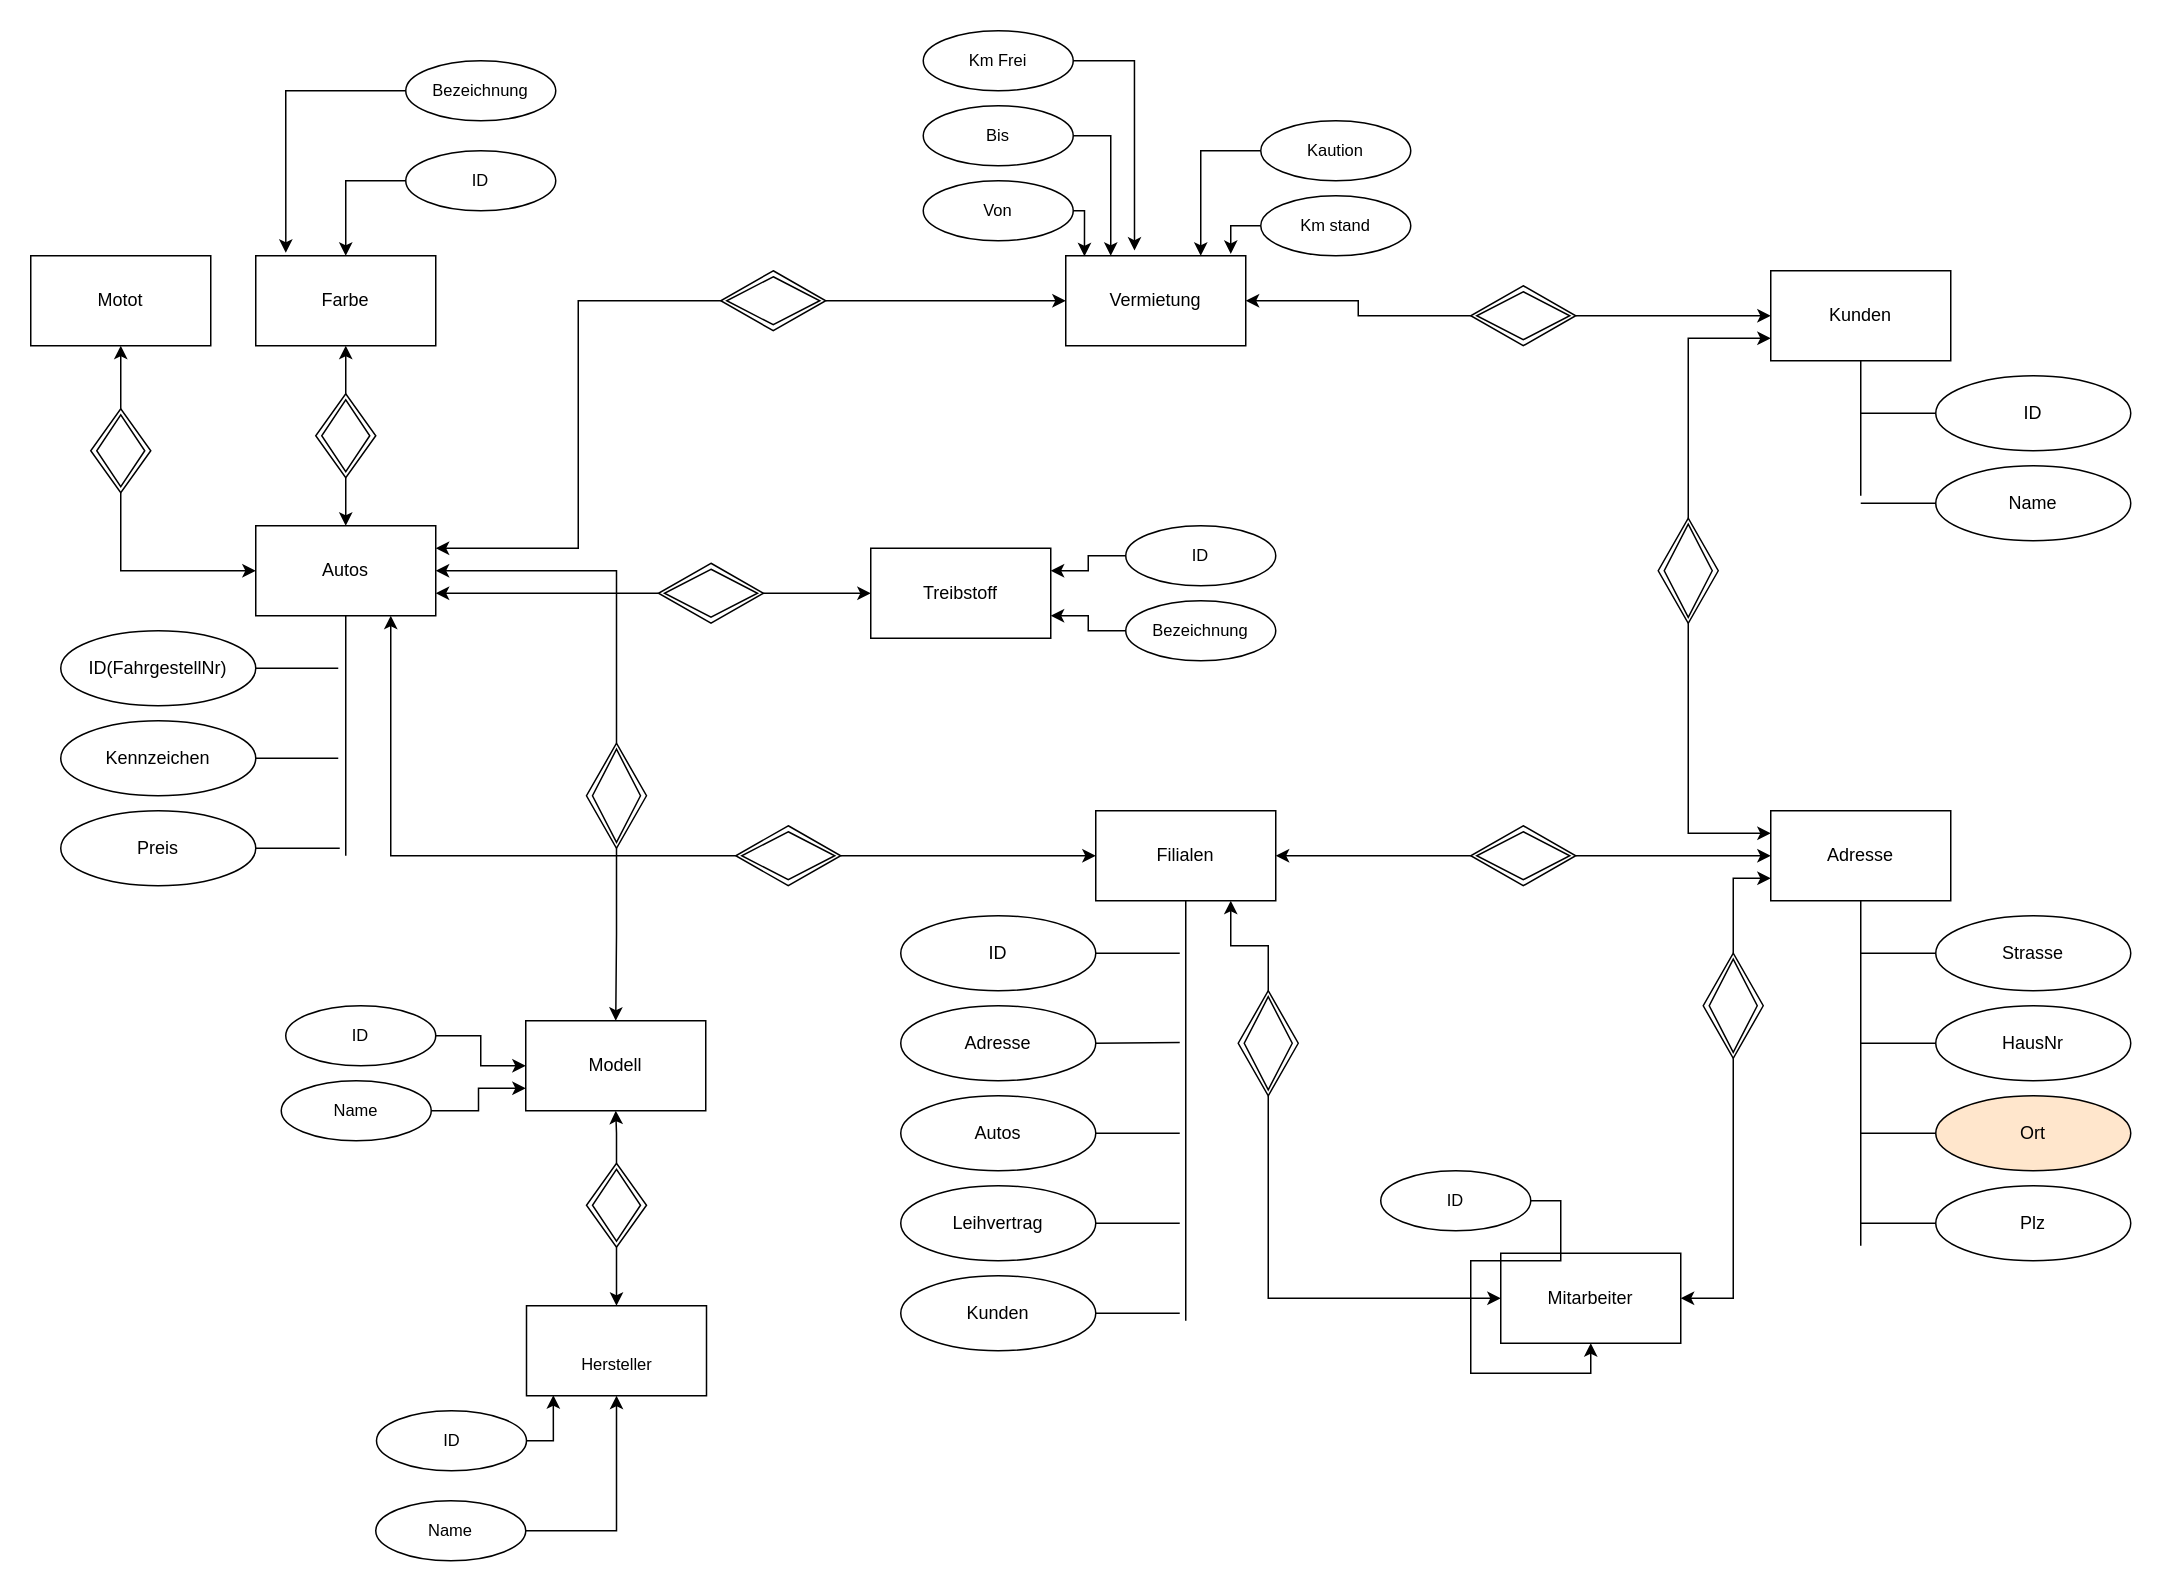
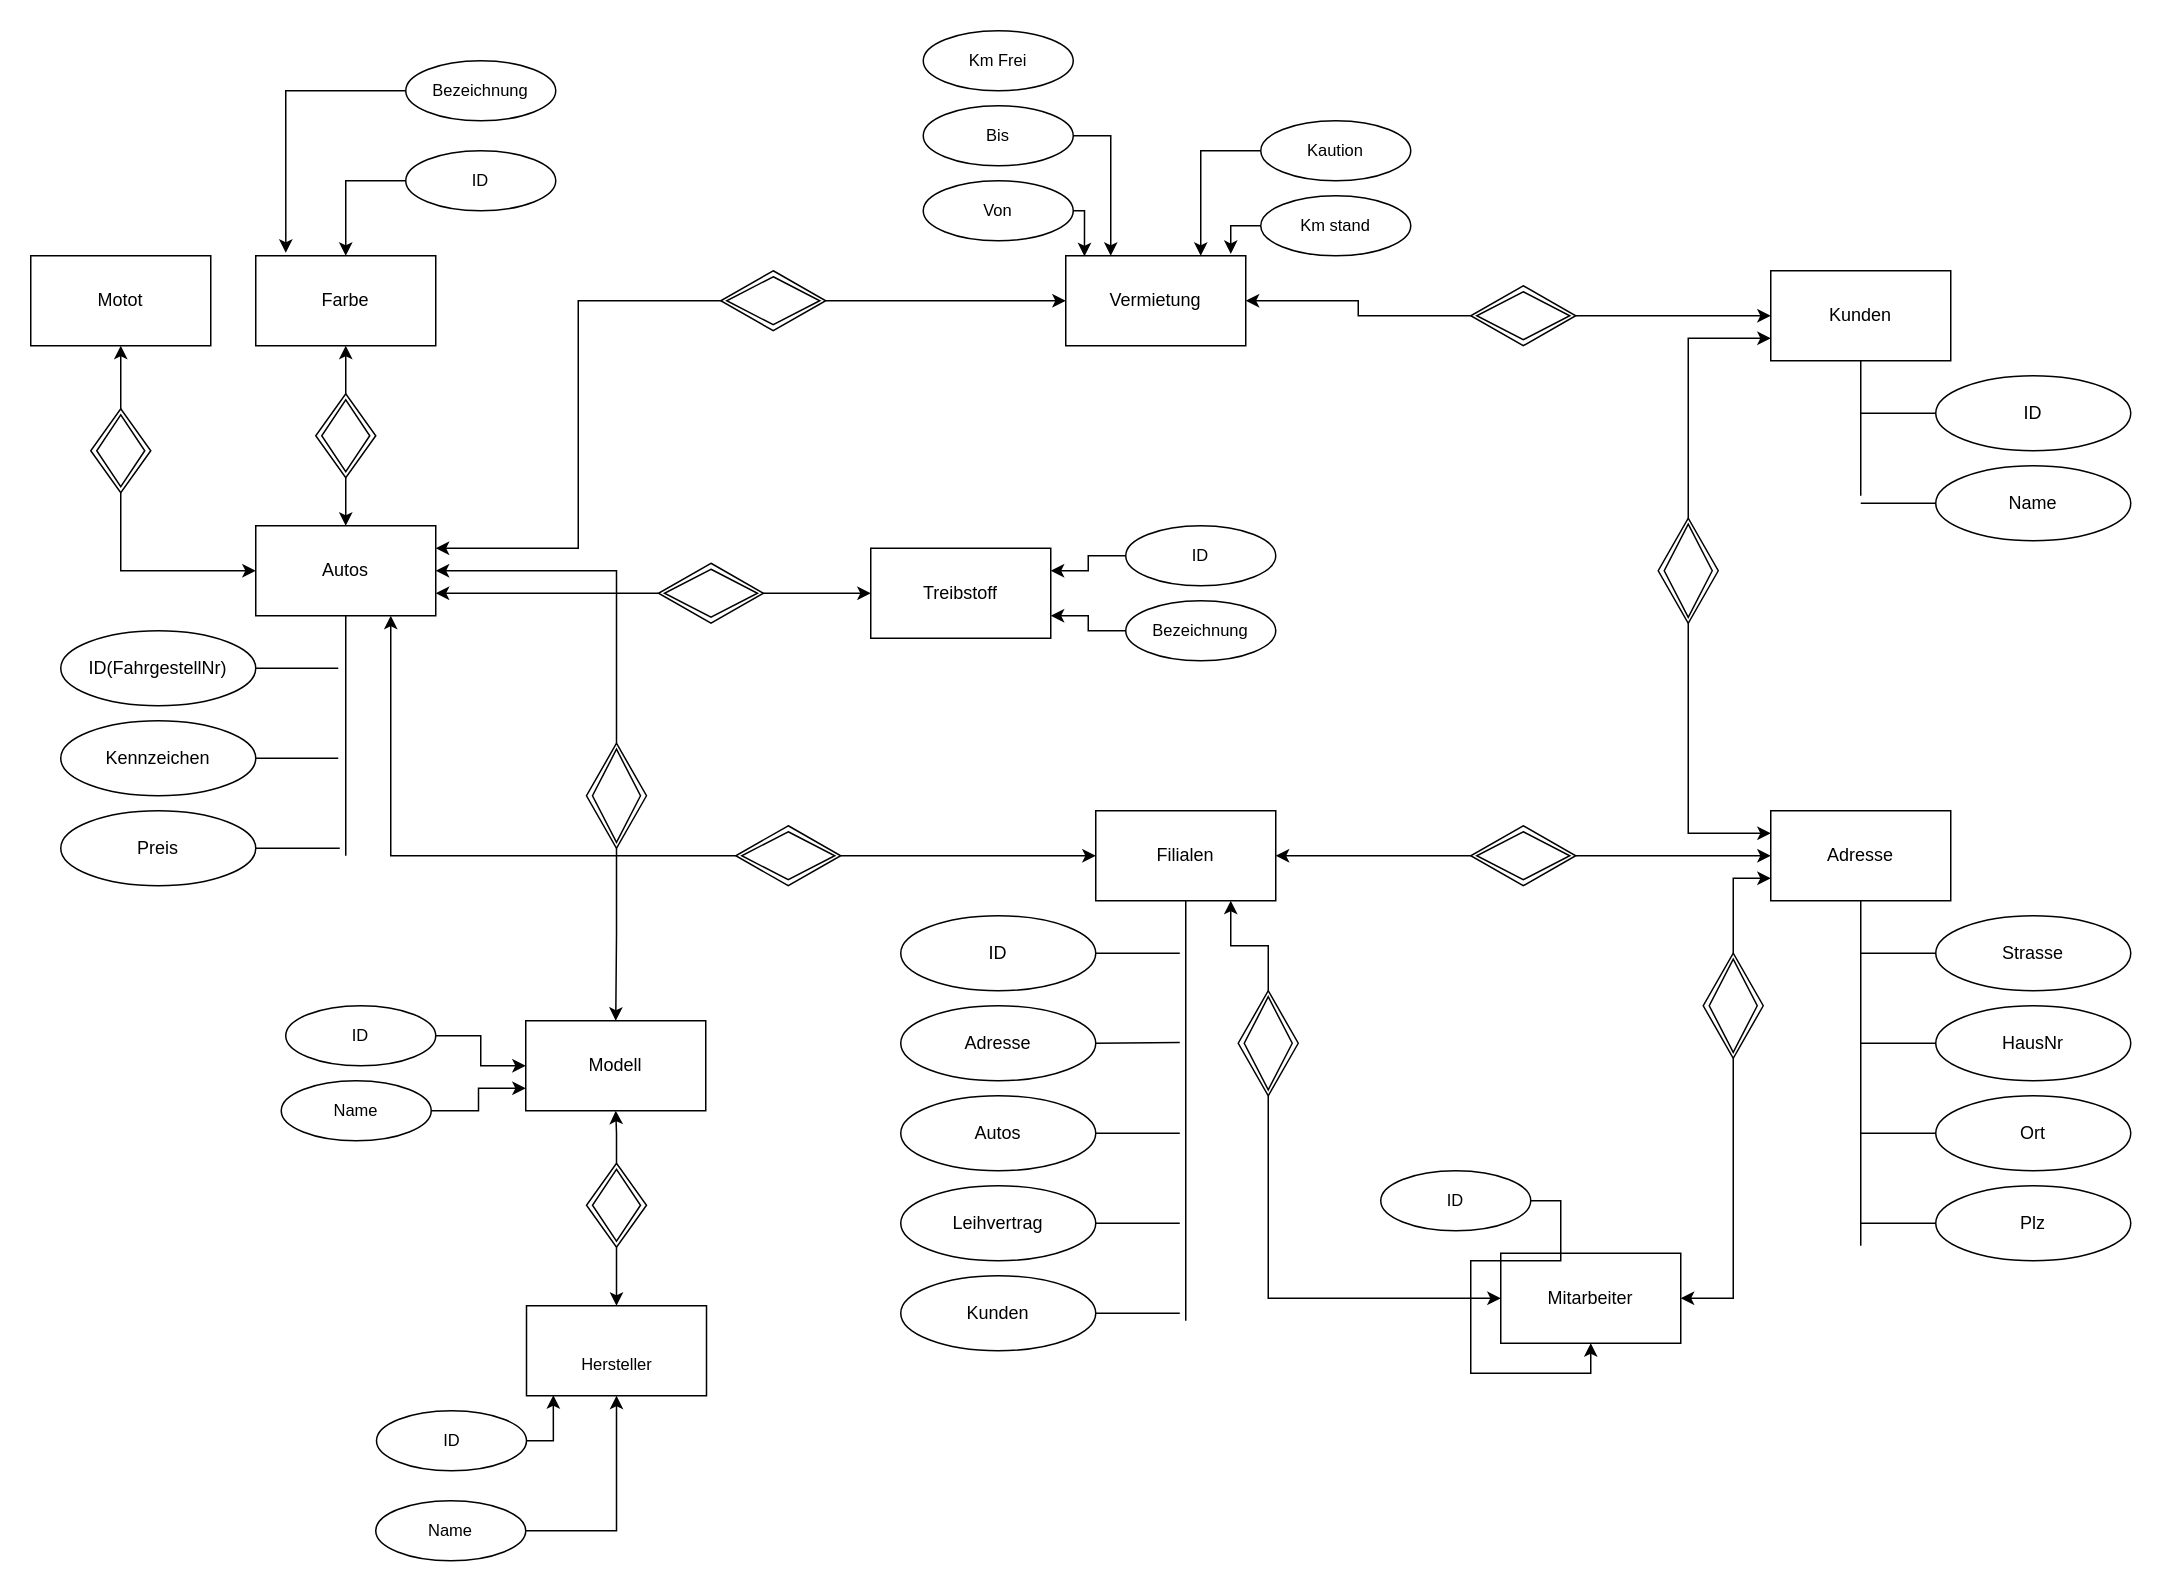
(1134, 120) -> none
(2033, 1133) -> (2033, 1133)
